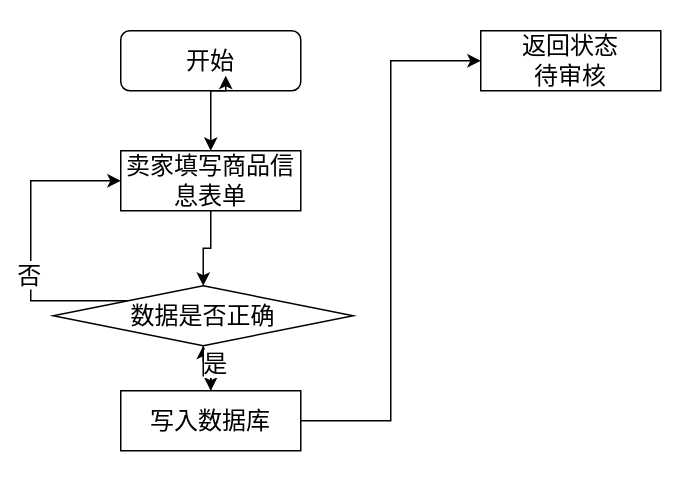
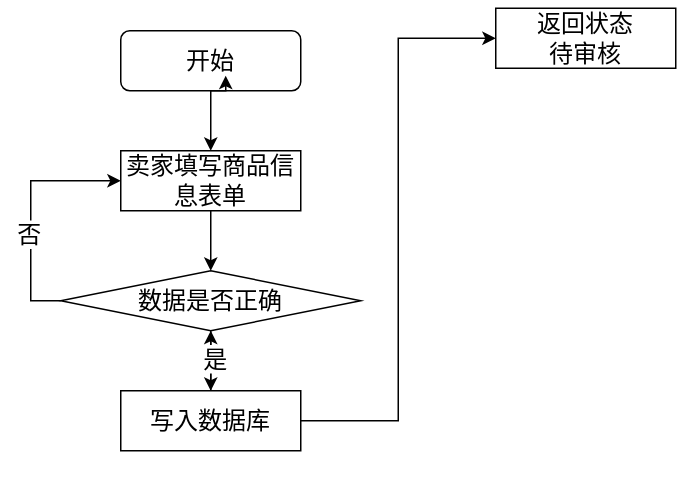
(571, 61) -> (586, 38)
(203, 316) -> (211, 301)
